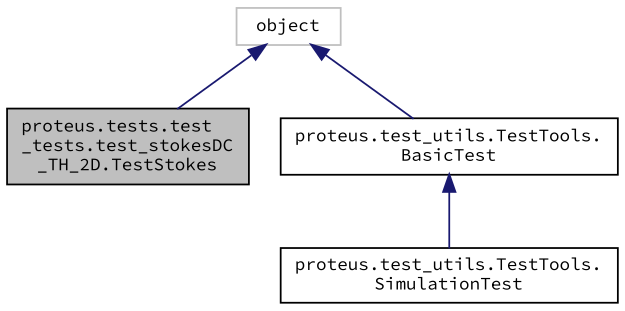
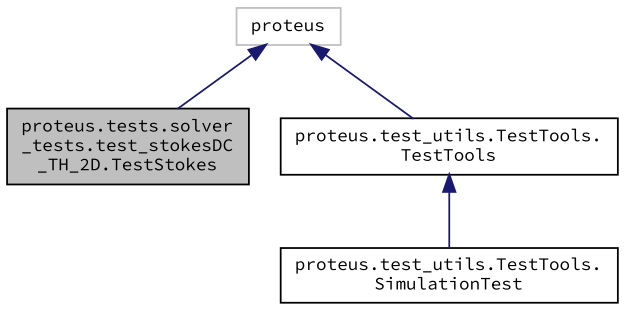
(289, 26) -> (289, 26)
(128, 147) -> (128, 147)
(449, 147) -> (449, 147)
